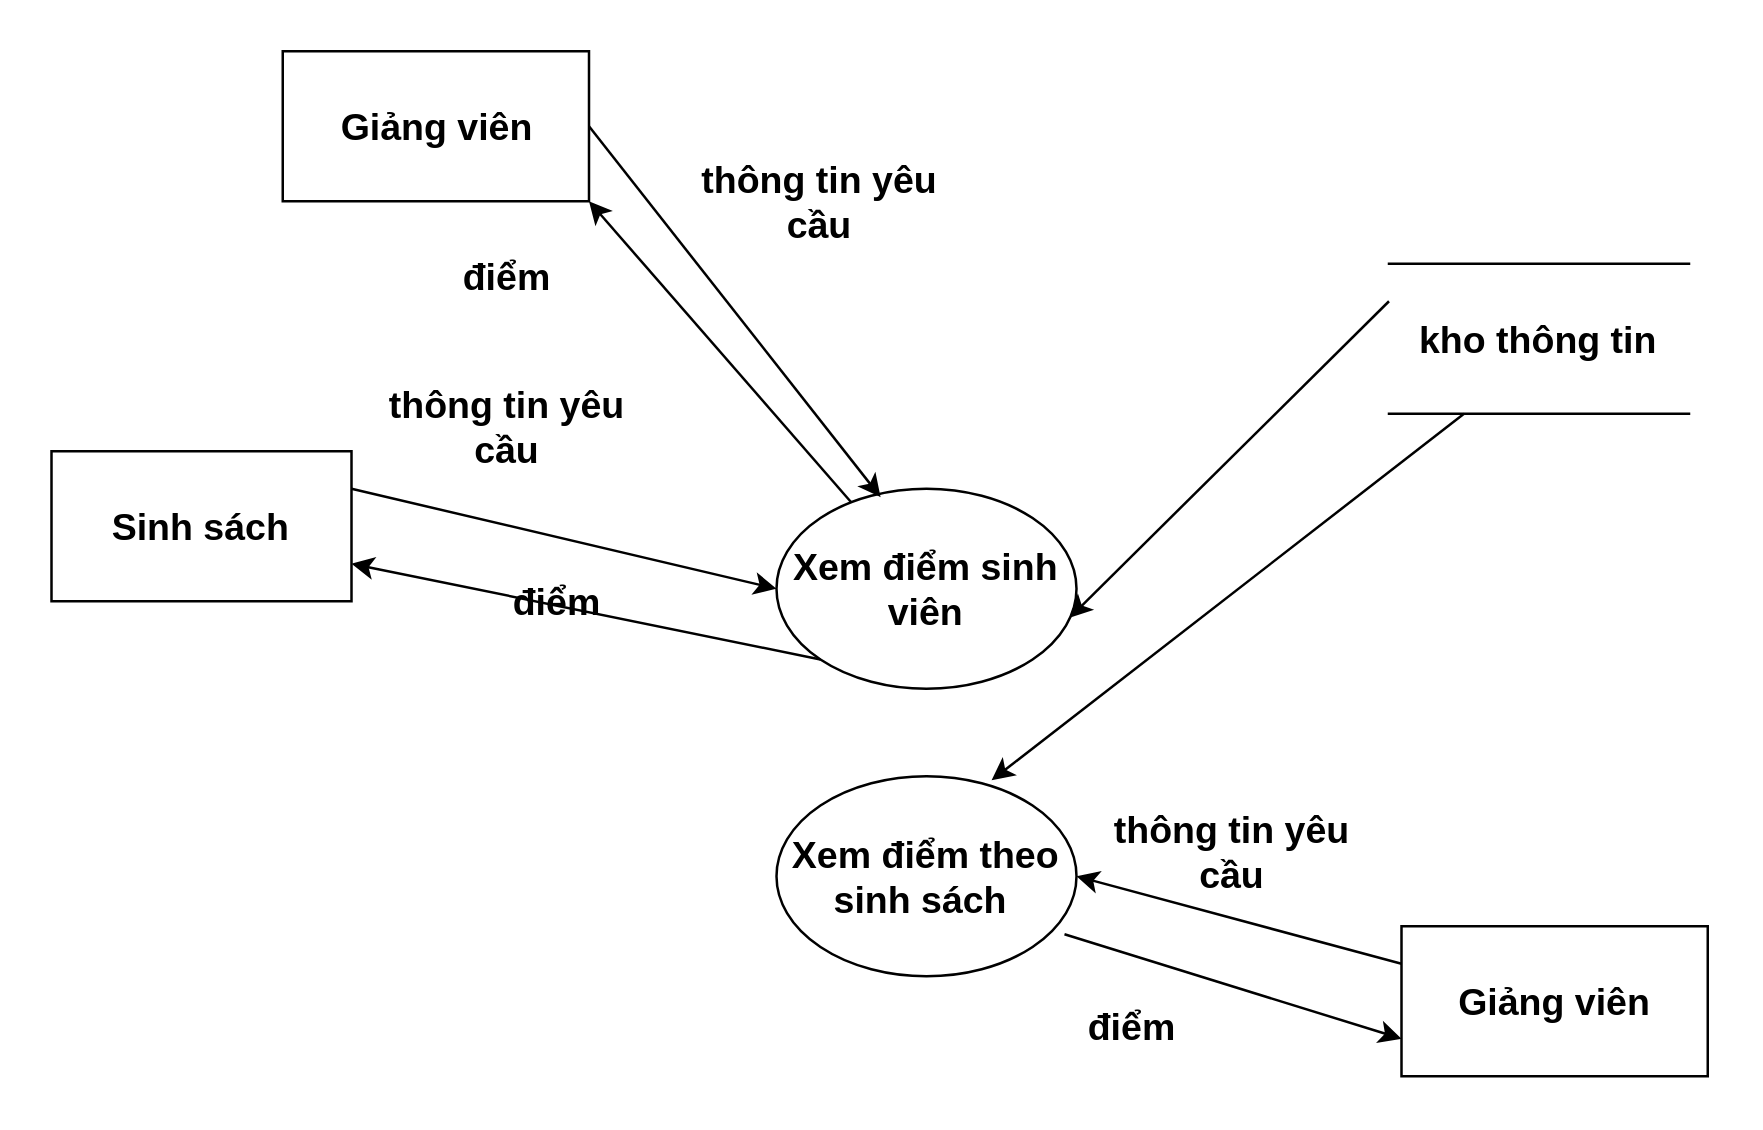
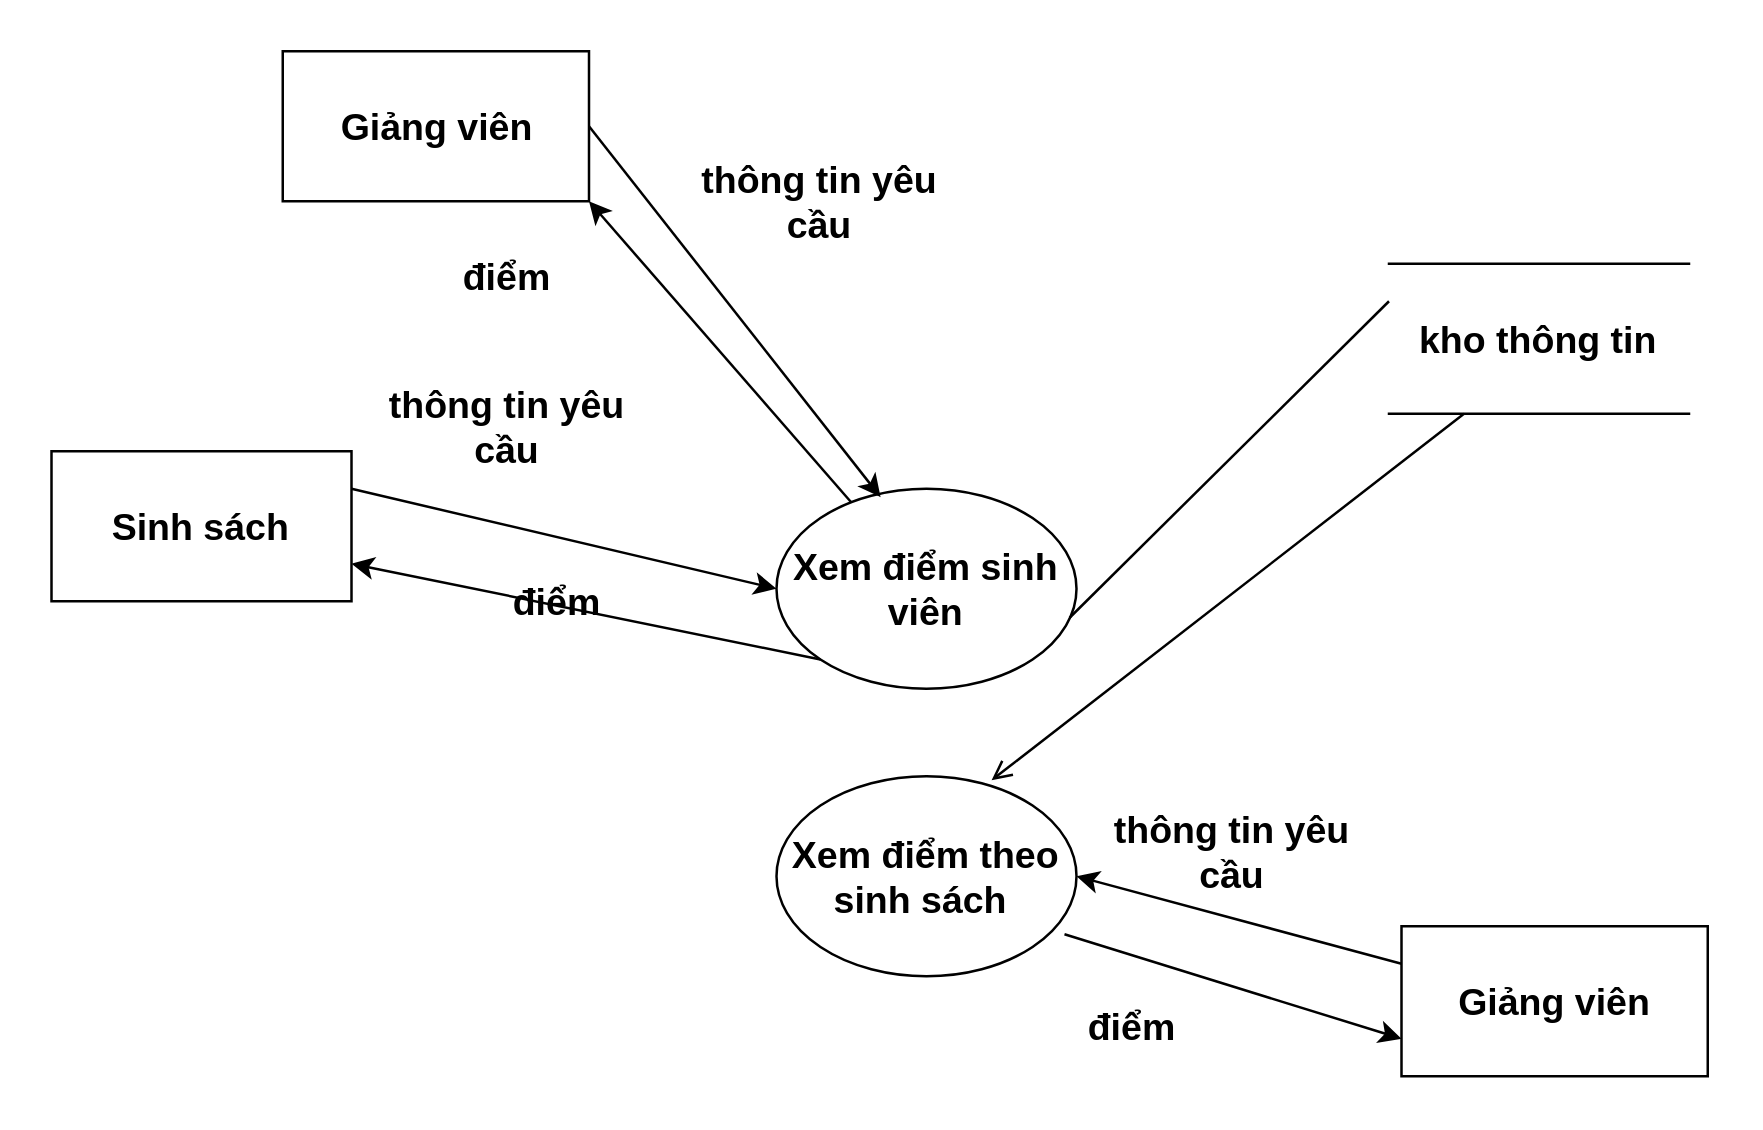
(1082, 605) -> (1078, 609)
(1006, 769) -> (1003, 771)
